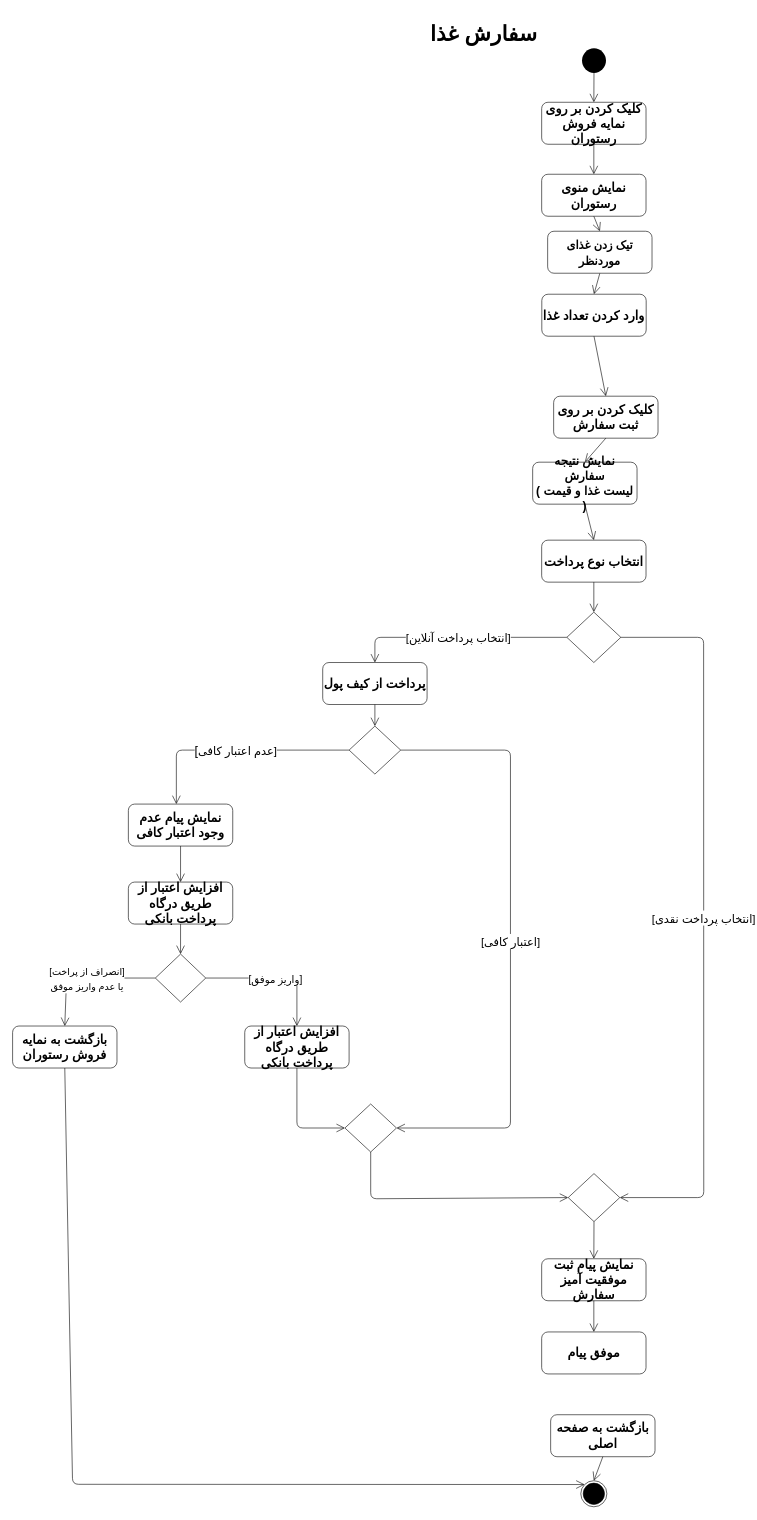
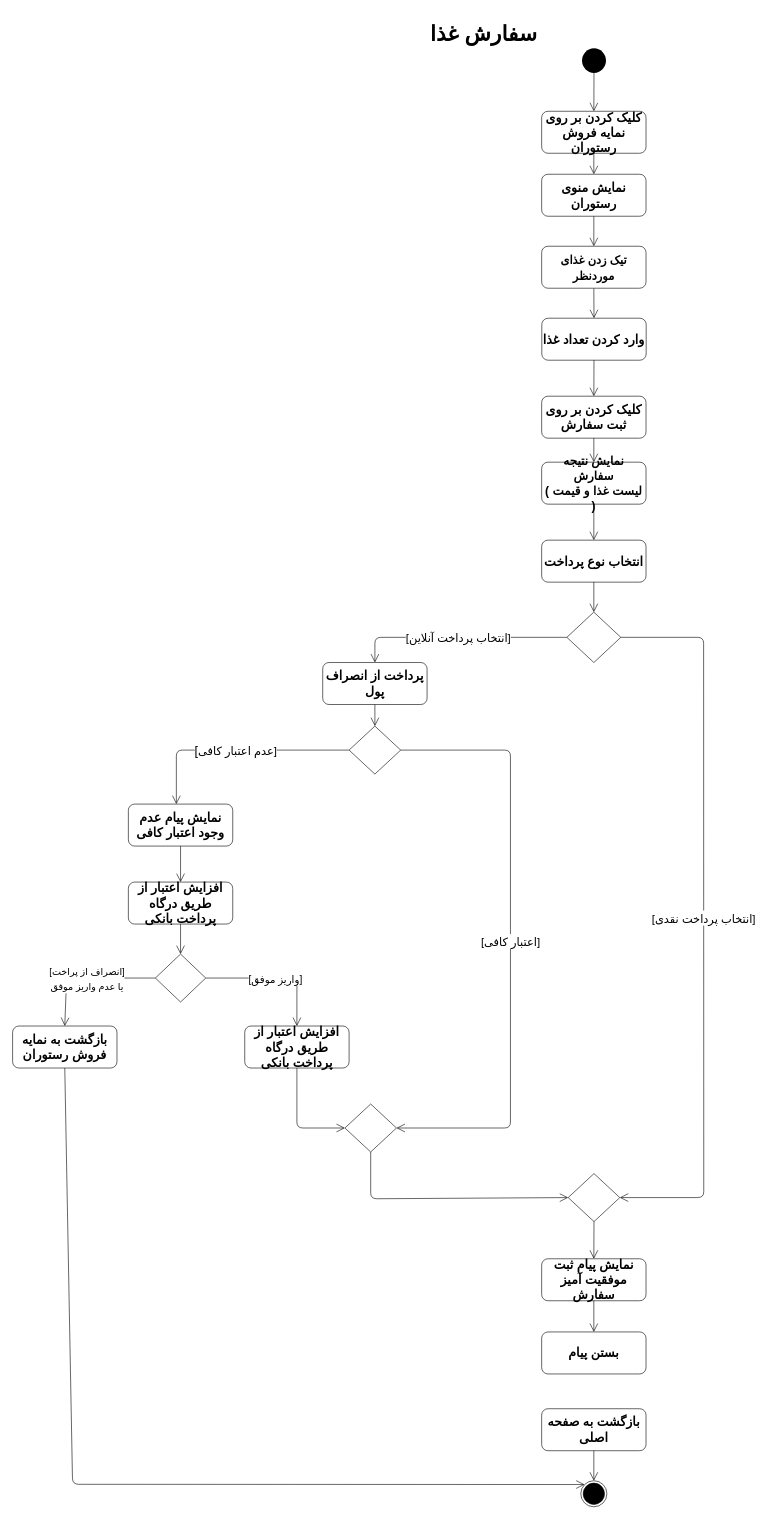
(594, 123) -> (594, 132)
(600, 252) -> (594, 267)
(594, 315) -> (594, 339)
(606, 417) -> (594, 417)
(585, 483) -> (594, 483)
(375, 684) -> (375, 684)
(594, 1353) -> (594, 1353)
(603, 1436) -> (594, 1430)
